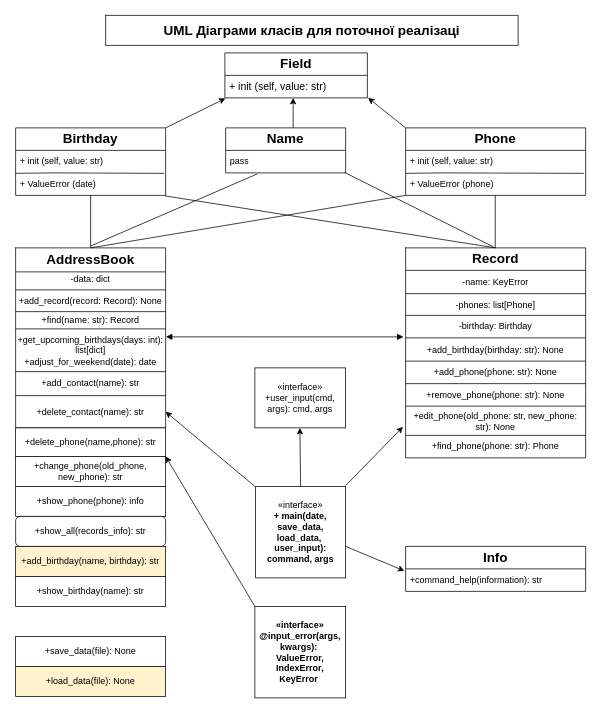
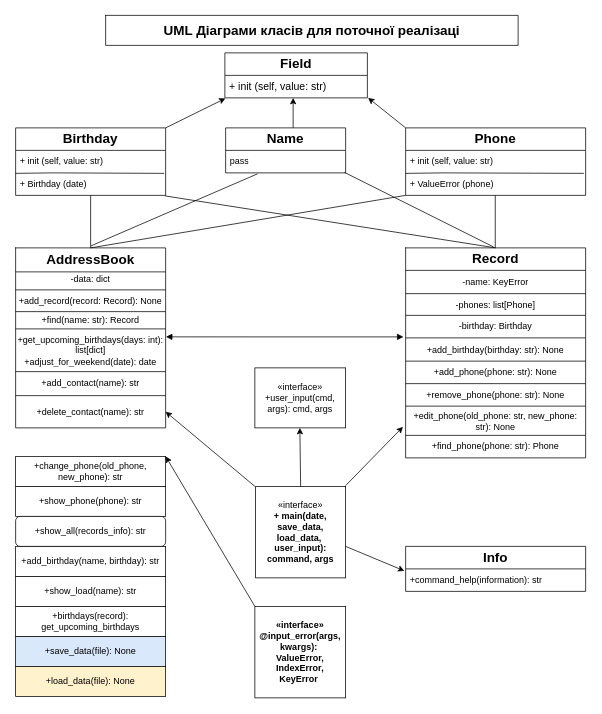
(64, 184) -> (59, 184)
(90, 442) -> none
(90, 501) -> (90, 501)
(90, 561) -> (90, 561)
(90, 591) -> (90, 591)
none -> (90, 621)
(90, 651) -> (90, 651)
